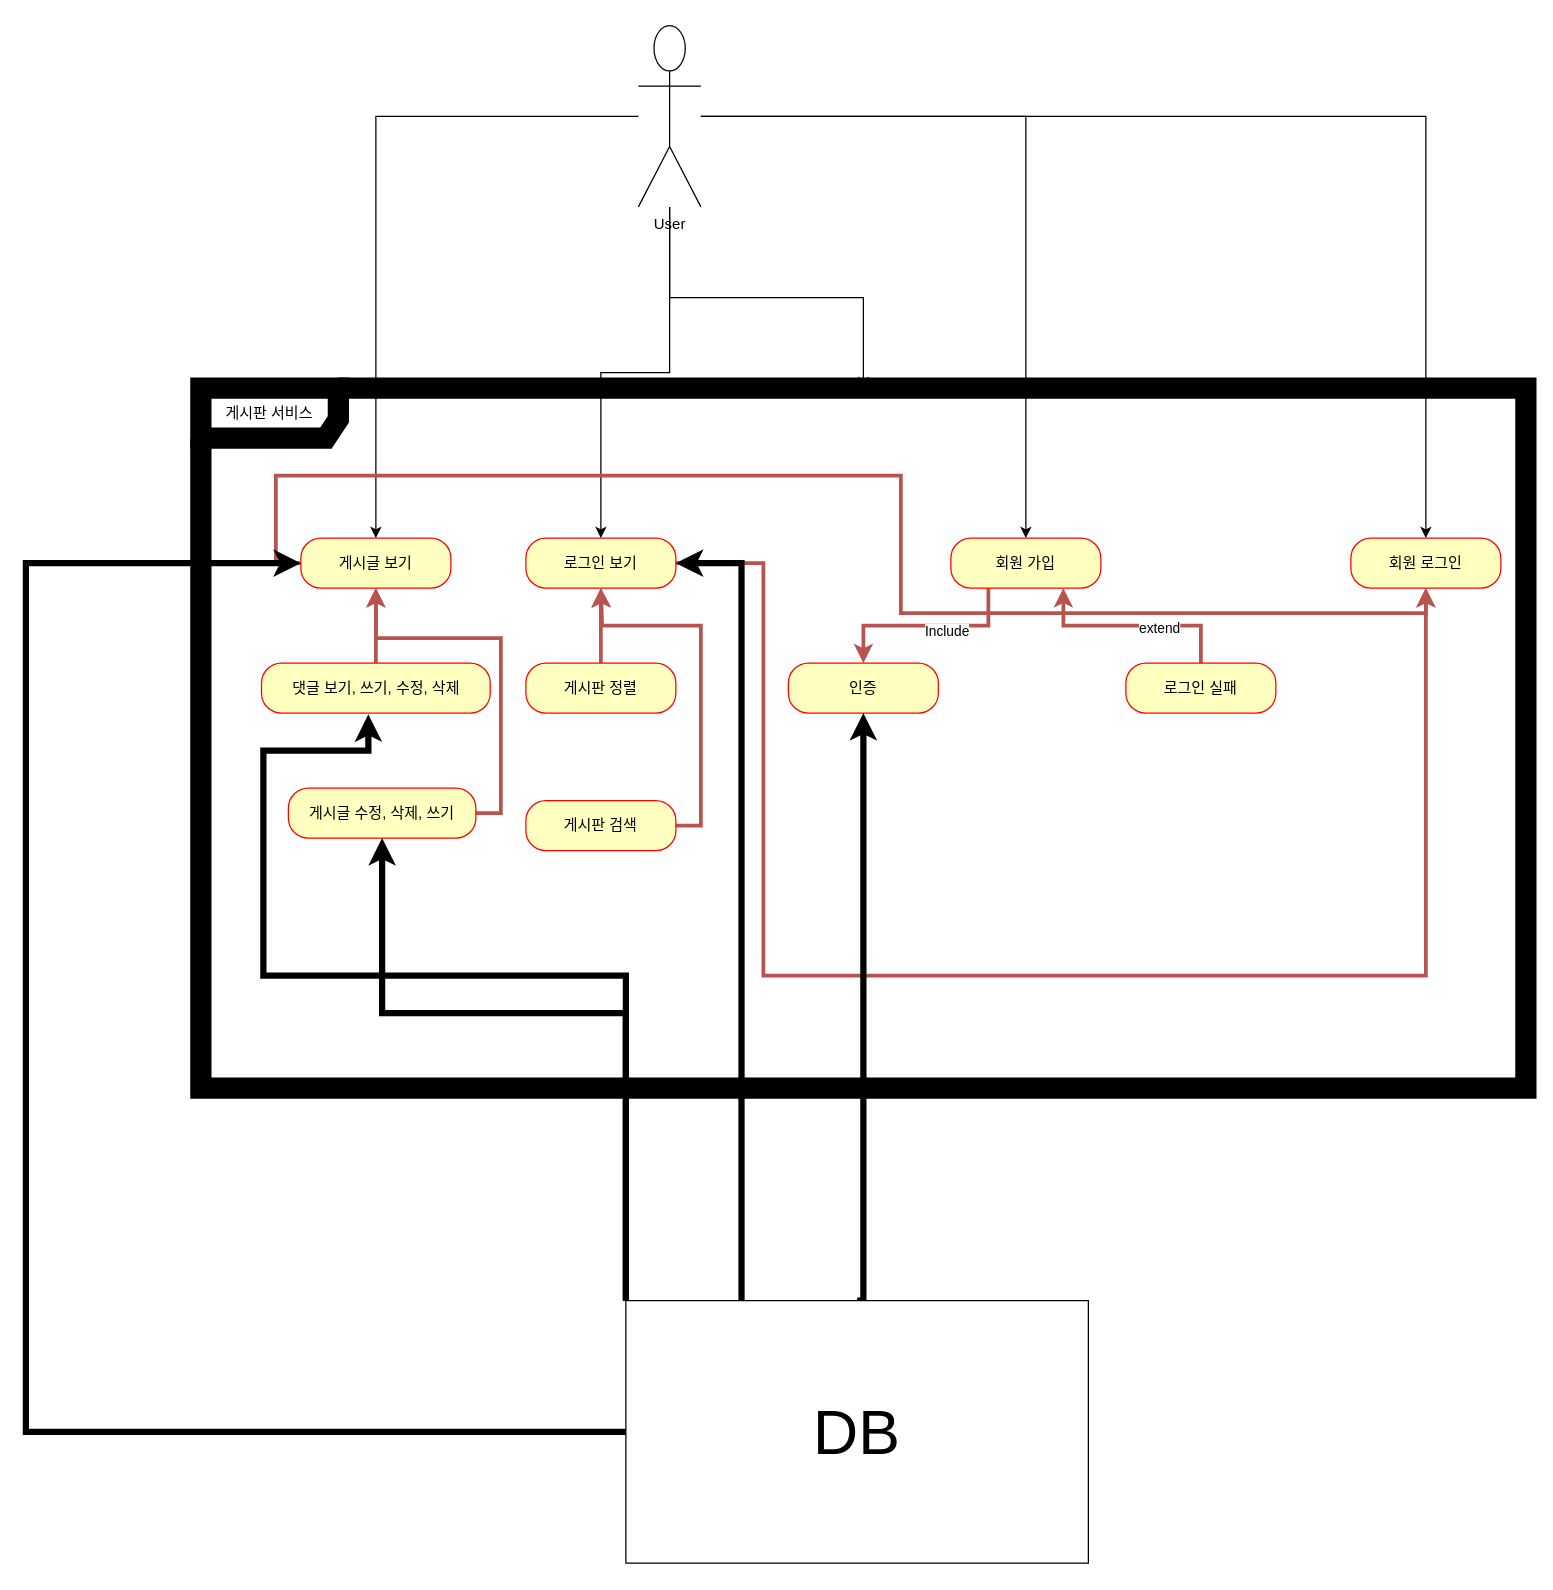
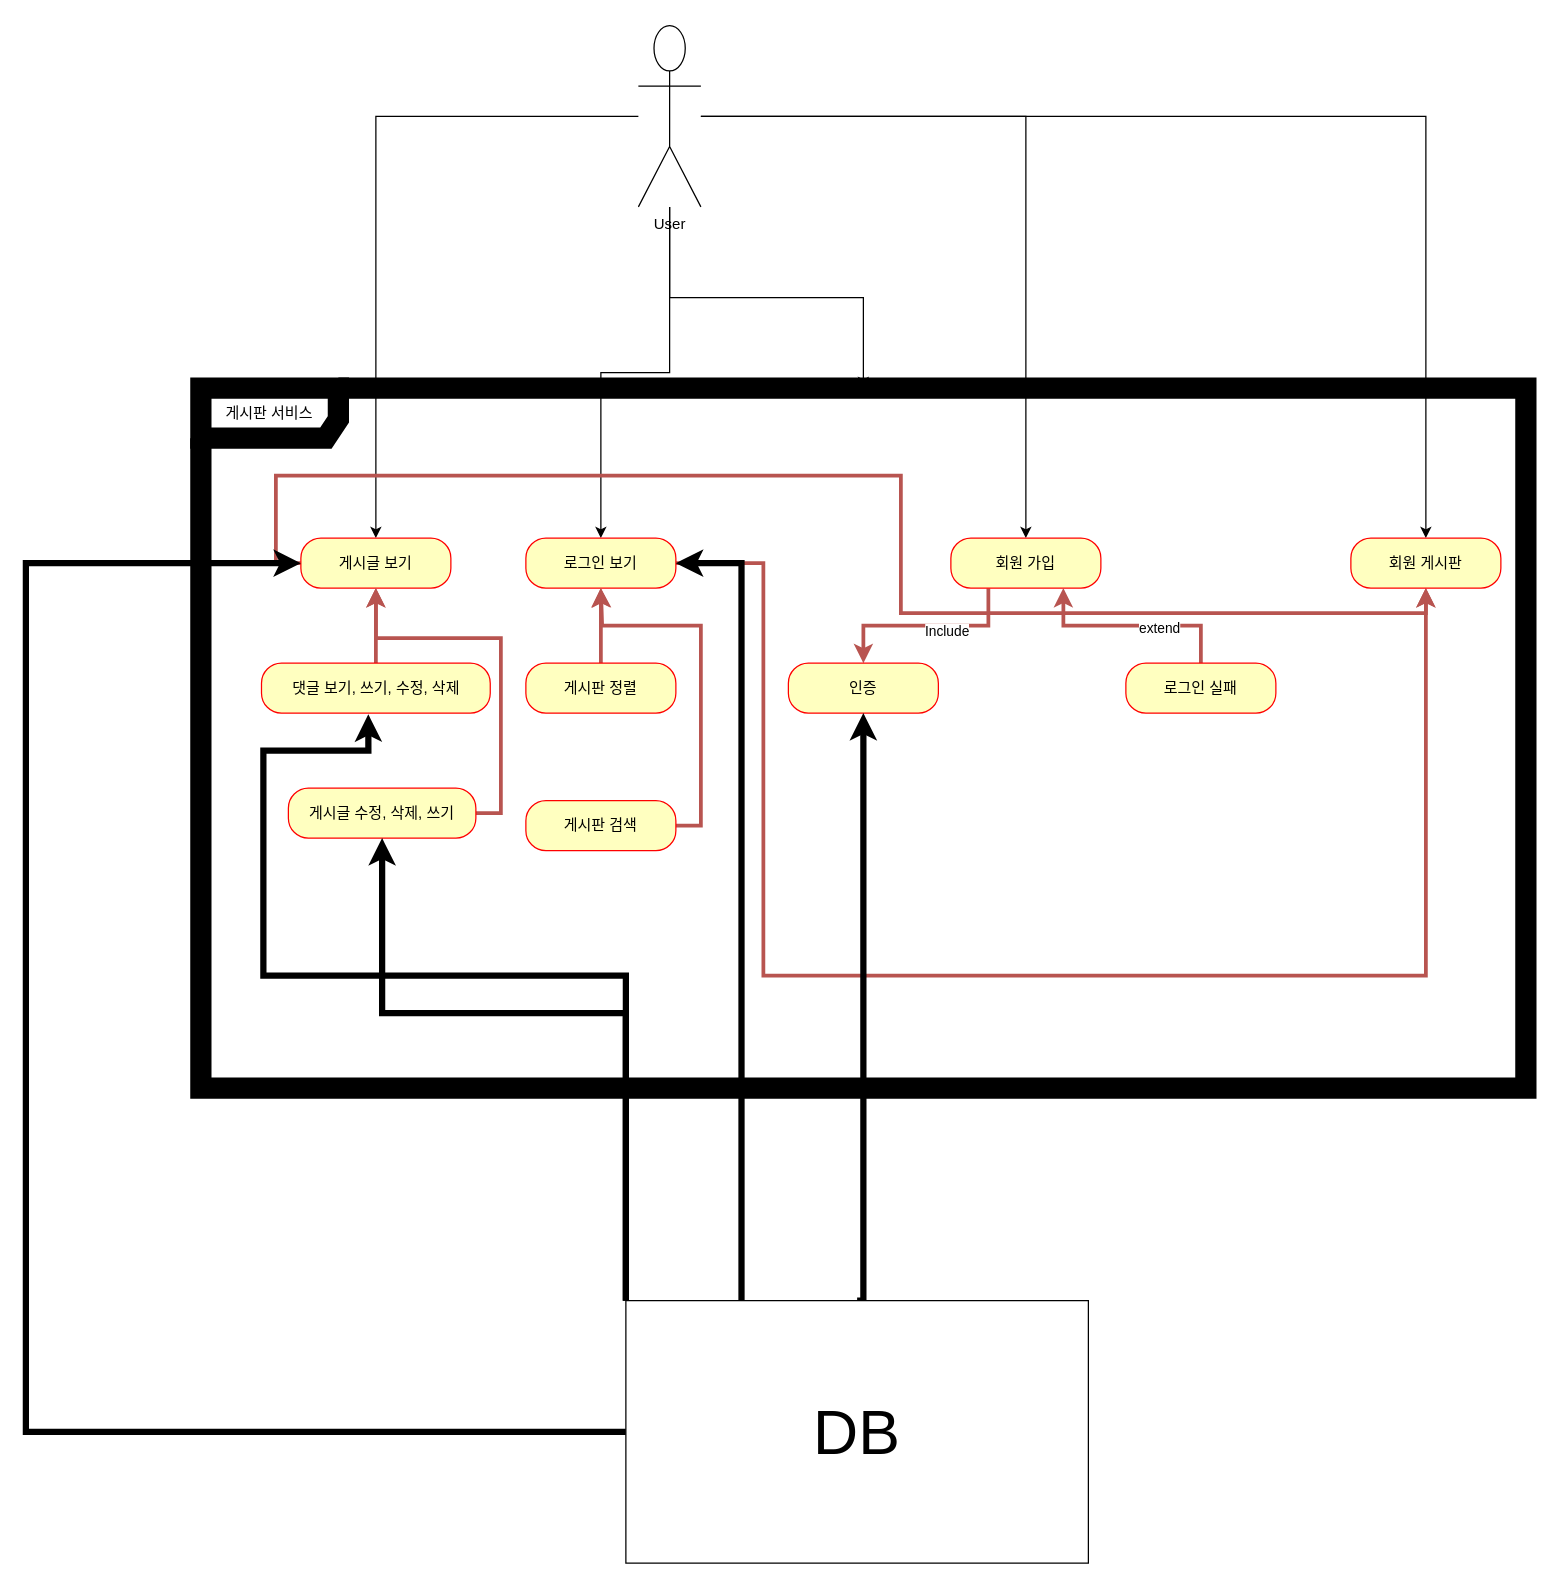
(1426, 563) -> (1426, 563)
